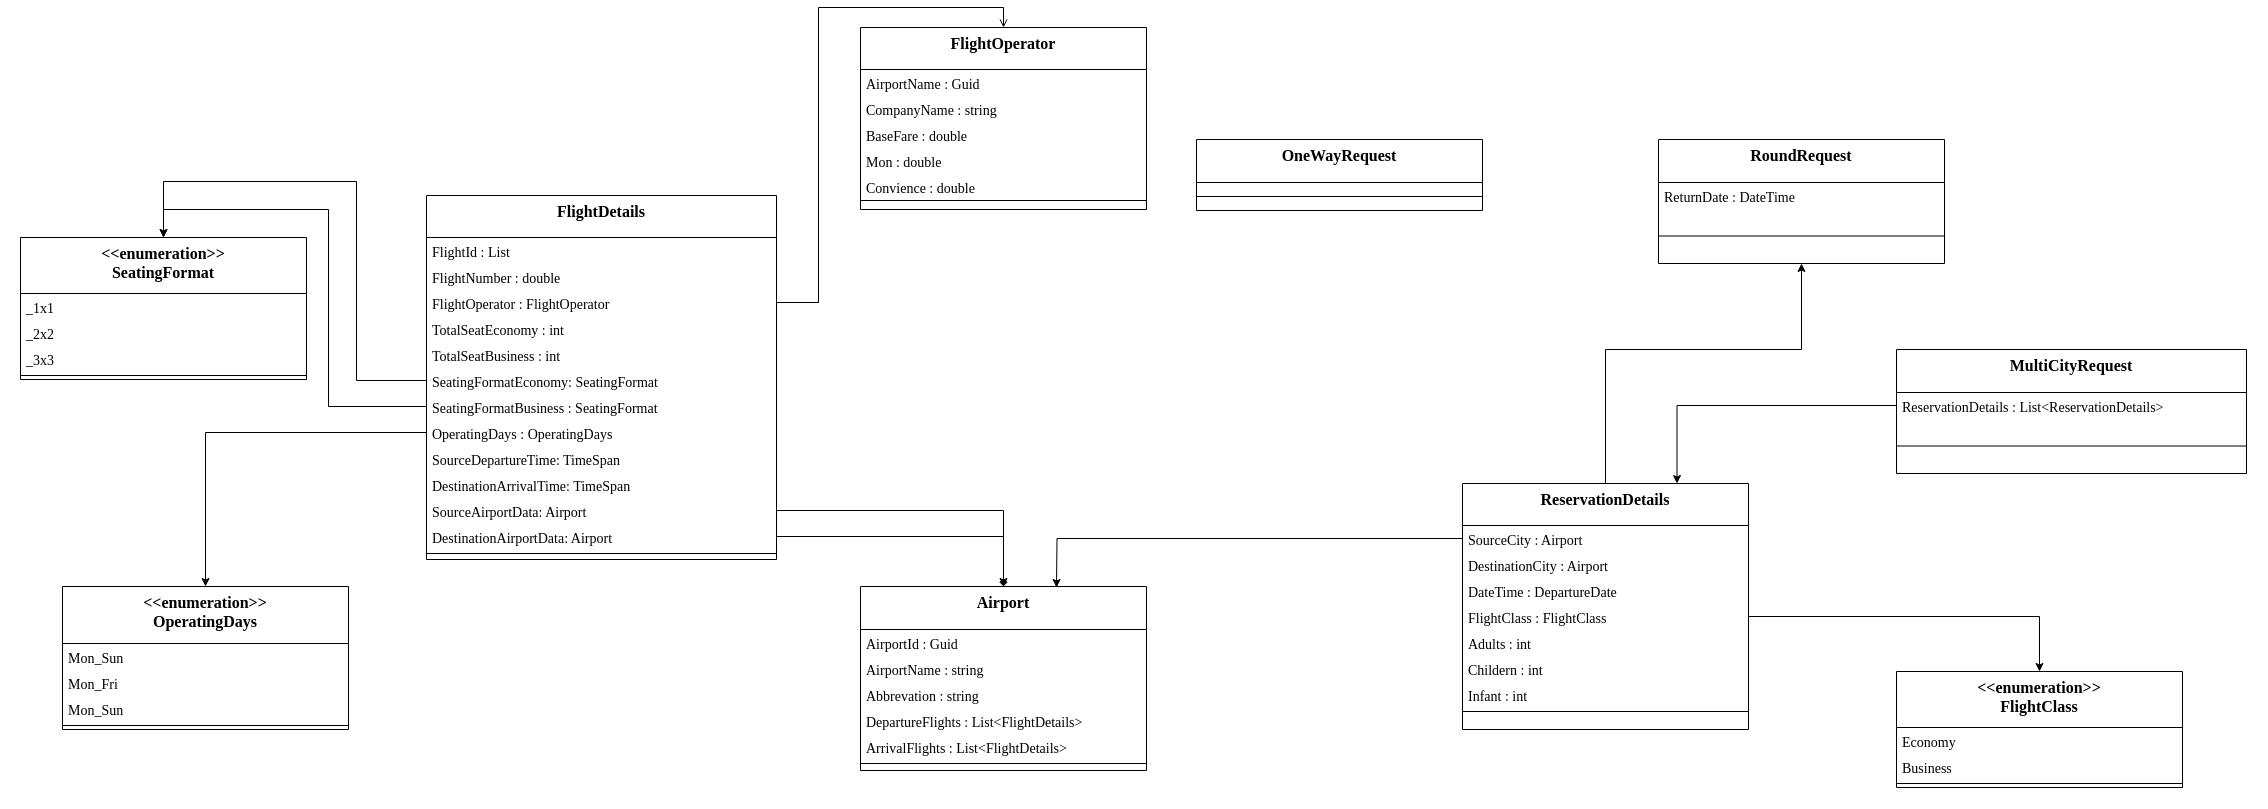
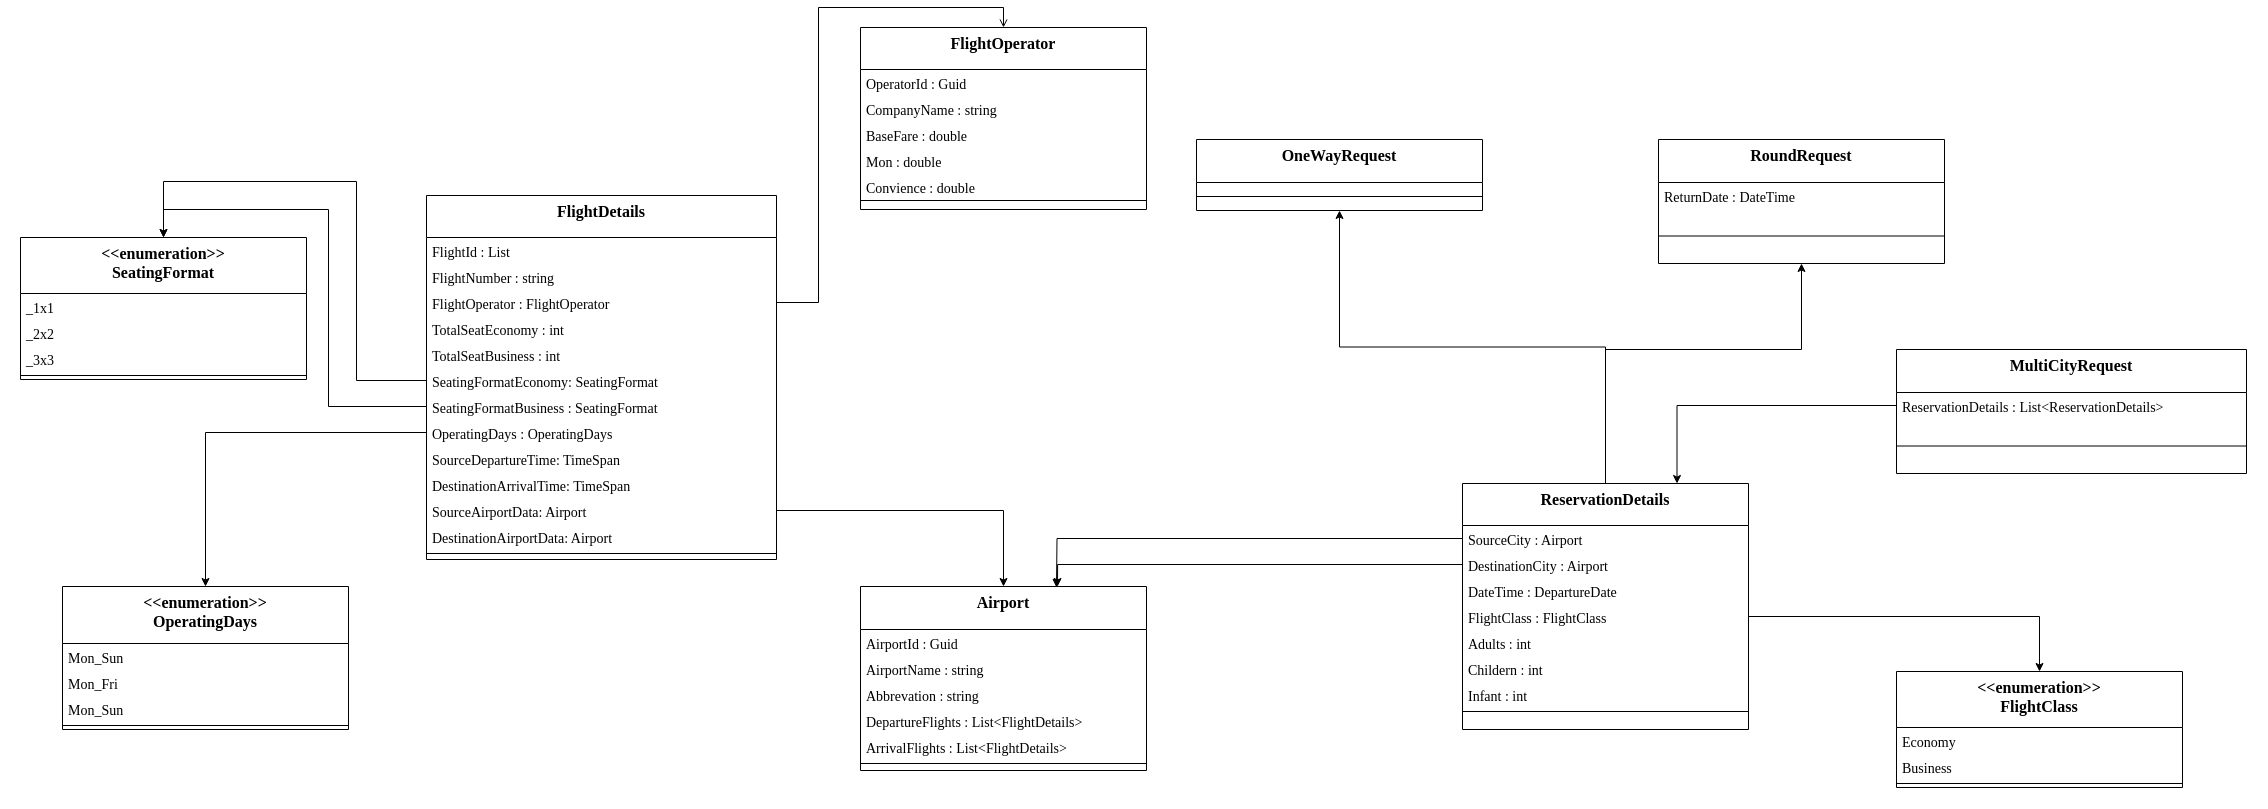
(927, 84) -> (925, 84)
(503, 278) -> (503, 278)
none -> (1408, 347)
(1004, 534) -> (1004, 534)
(889, 537) -> none
none -> (1252, 565)
